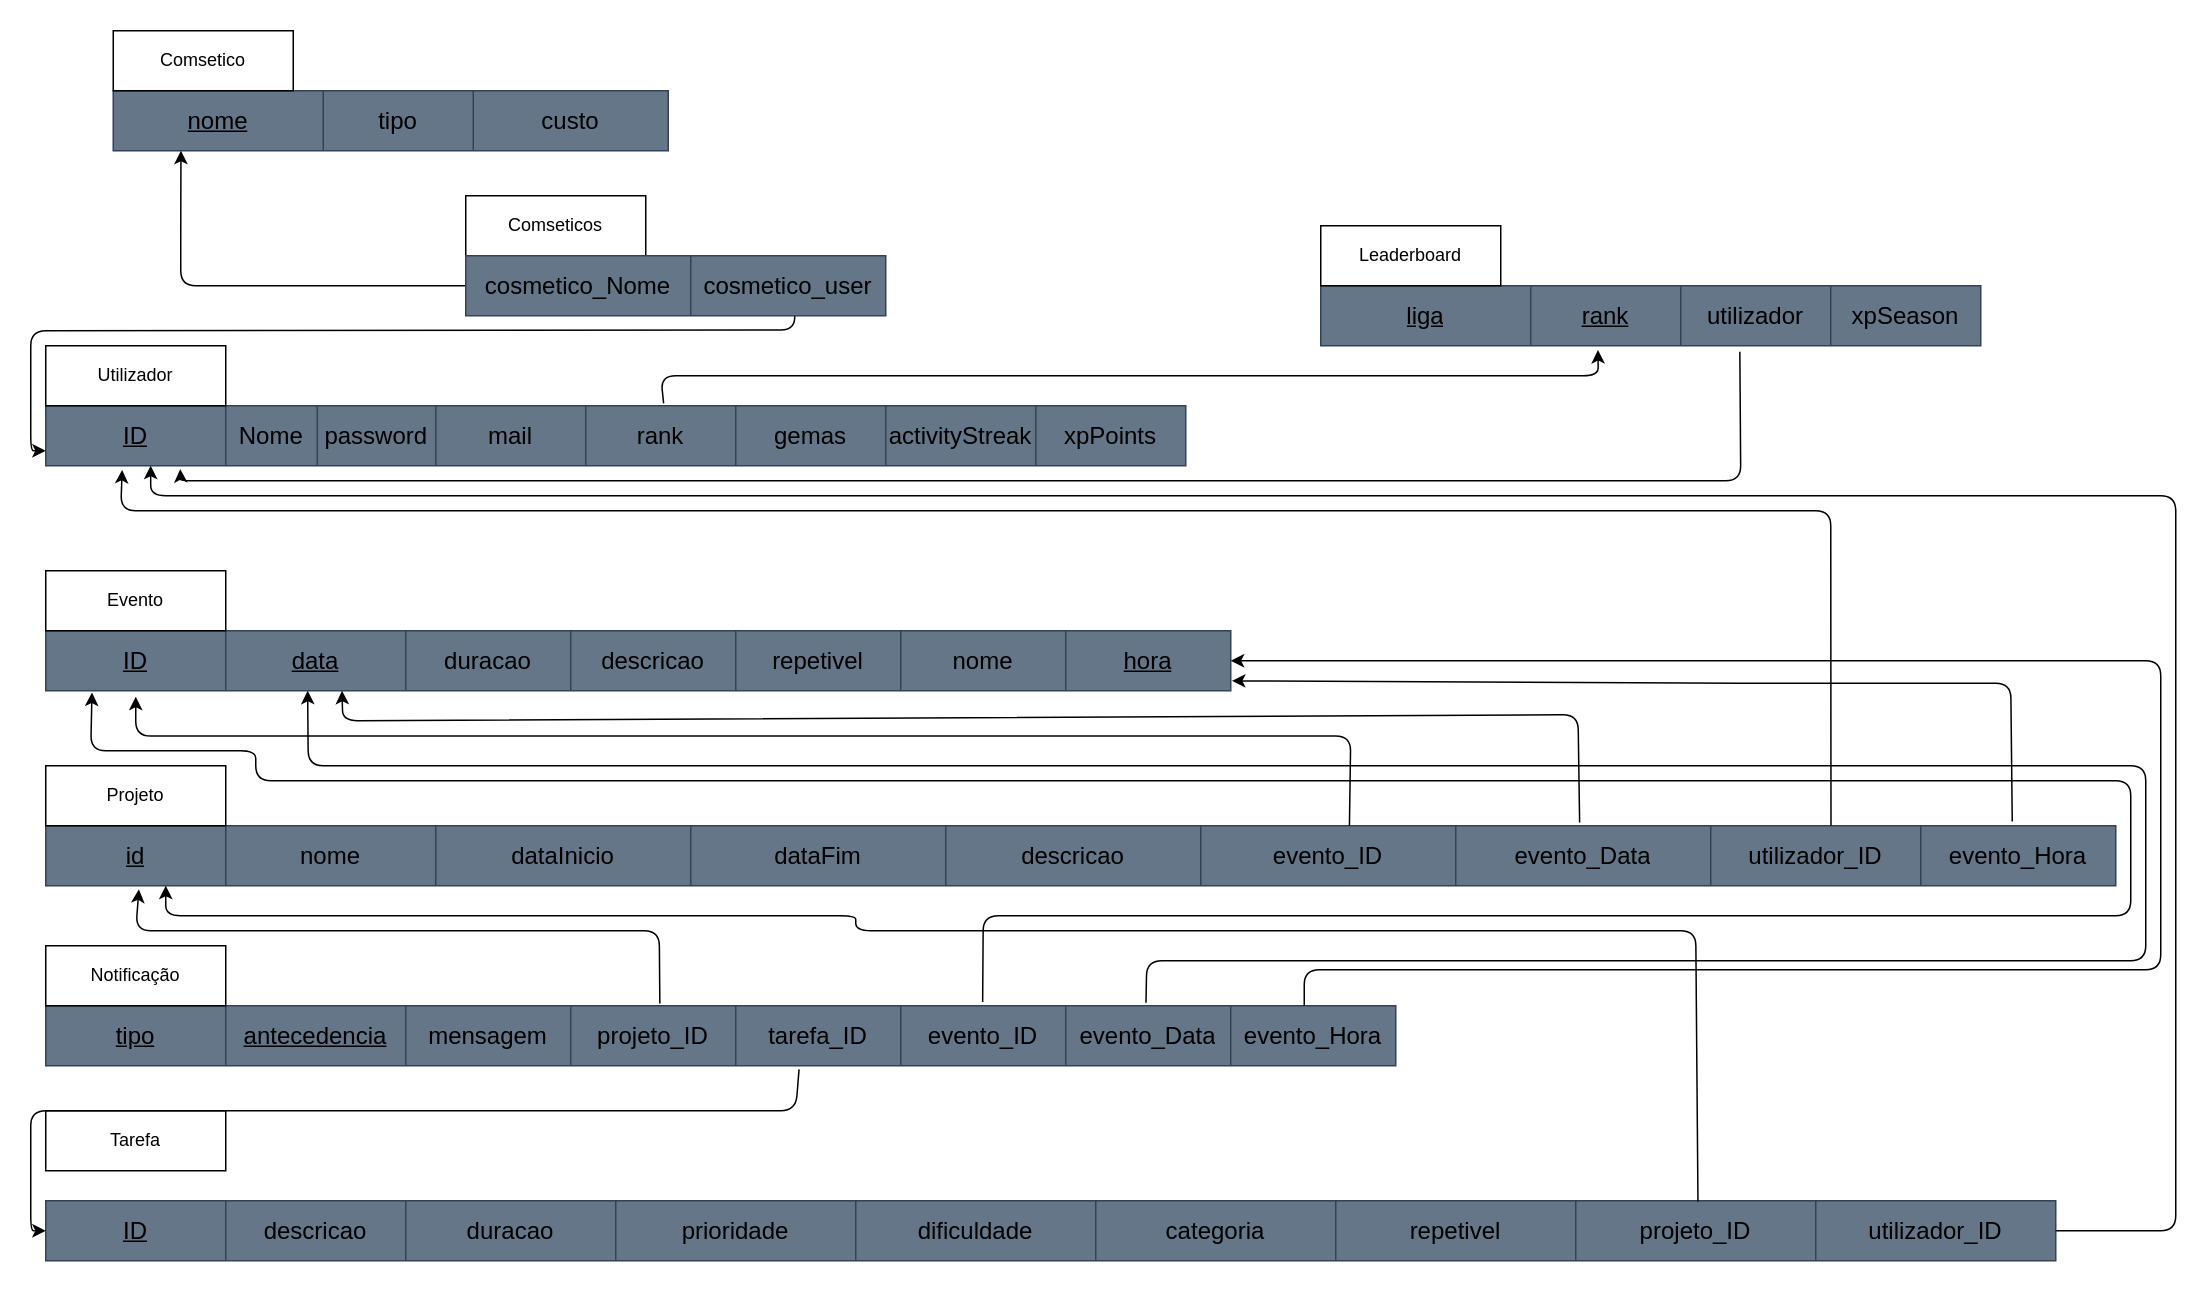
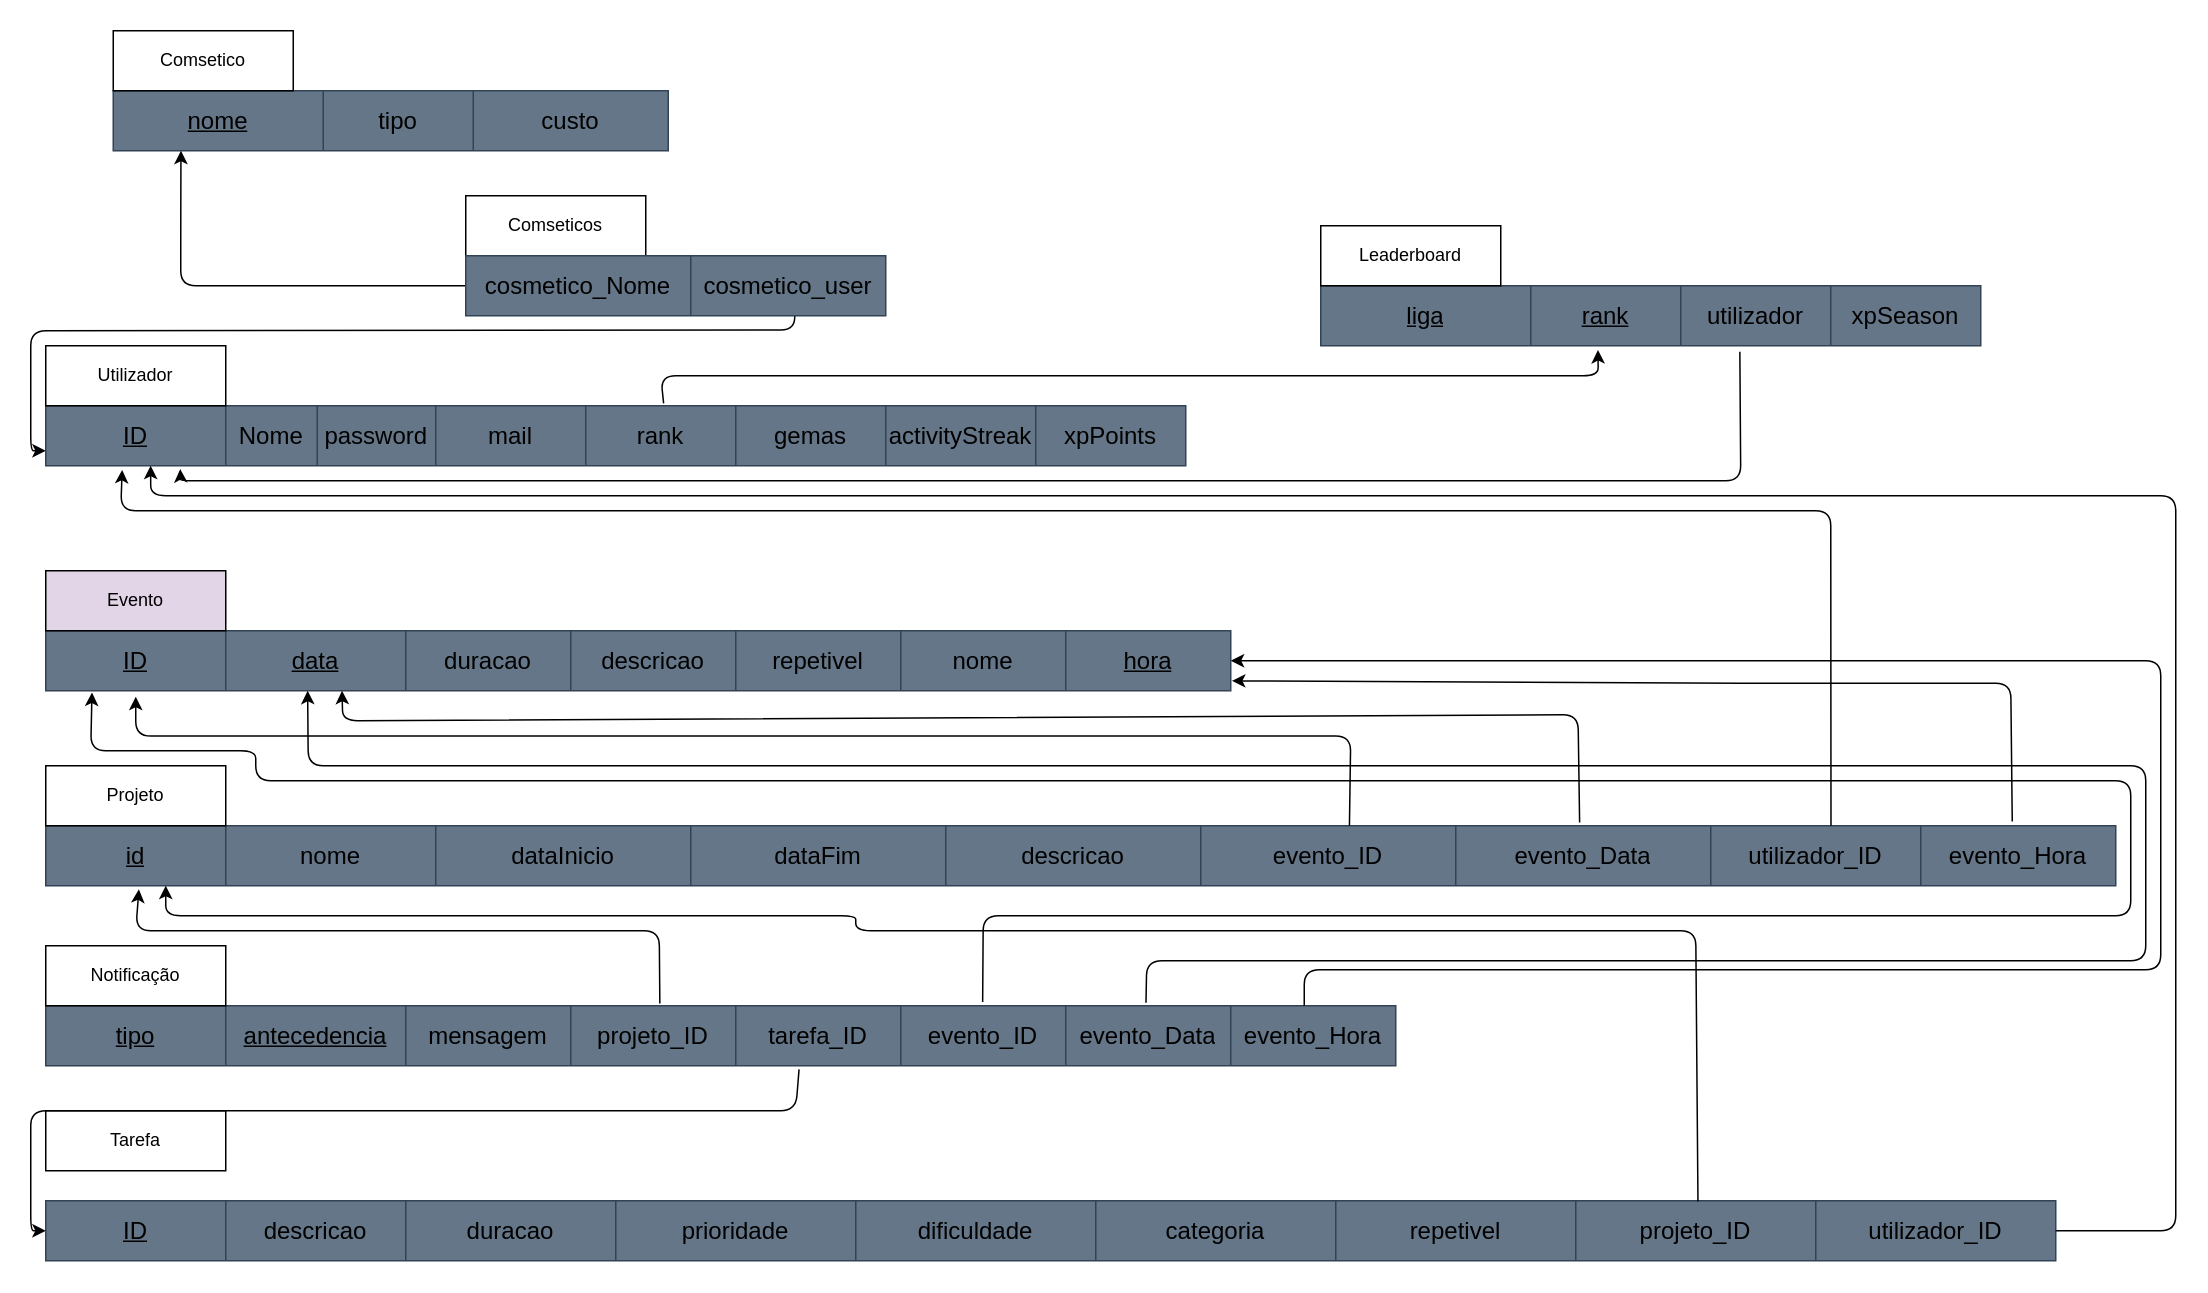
(136, 601) -> (136, 601)
